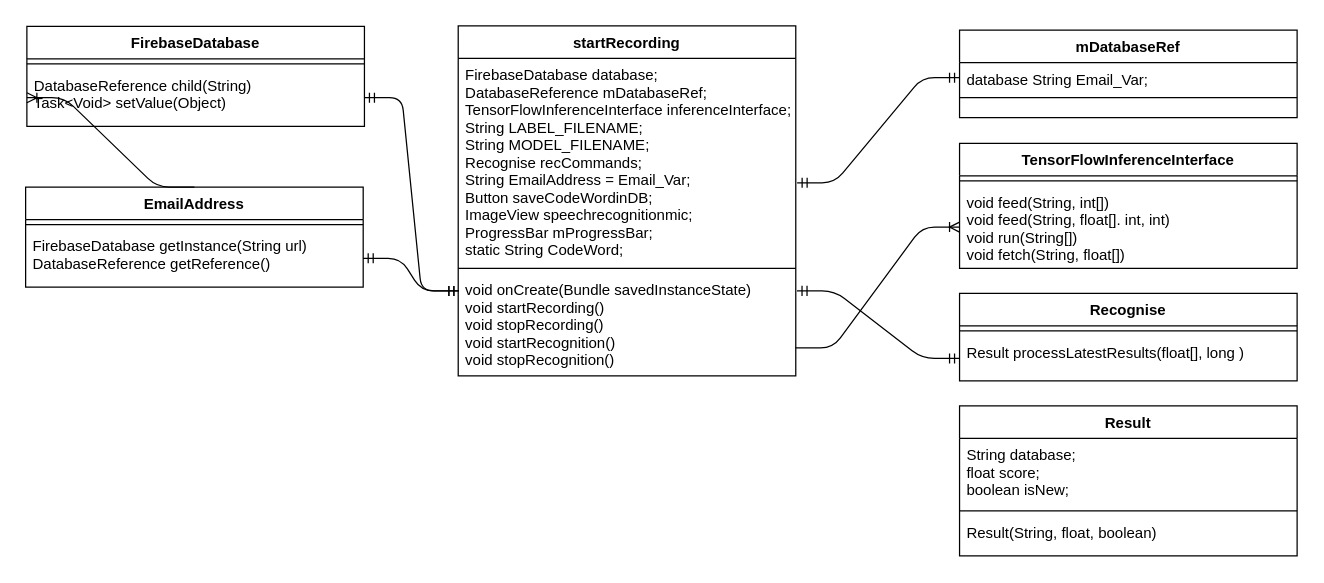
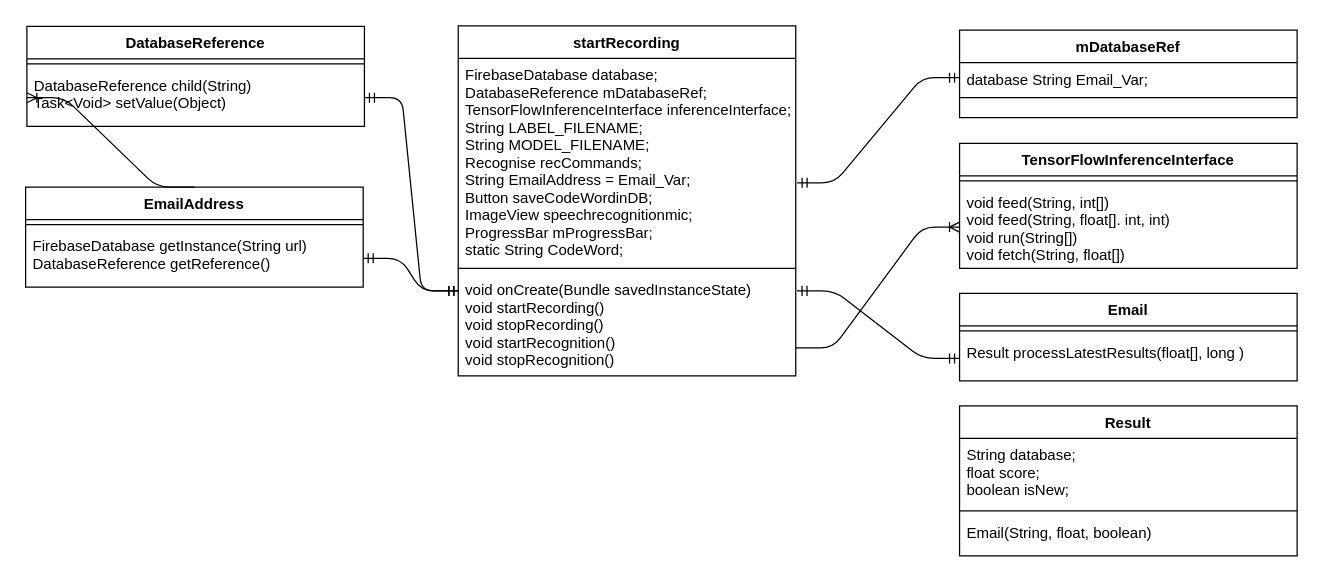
(195, 43) -> (195, 43)
(1128, 310) -> (1128, 310)
(1077, 533) -> (1071, 533)
